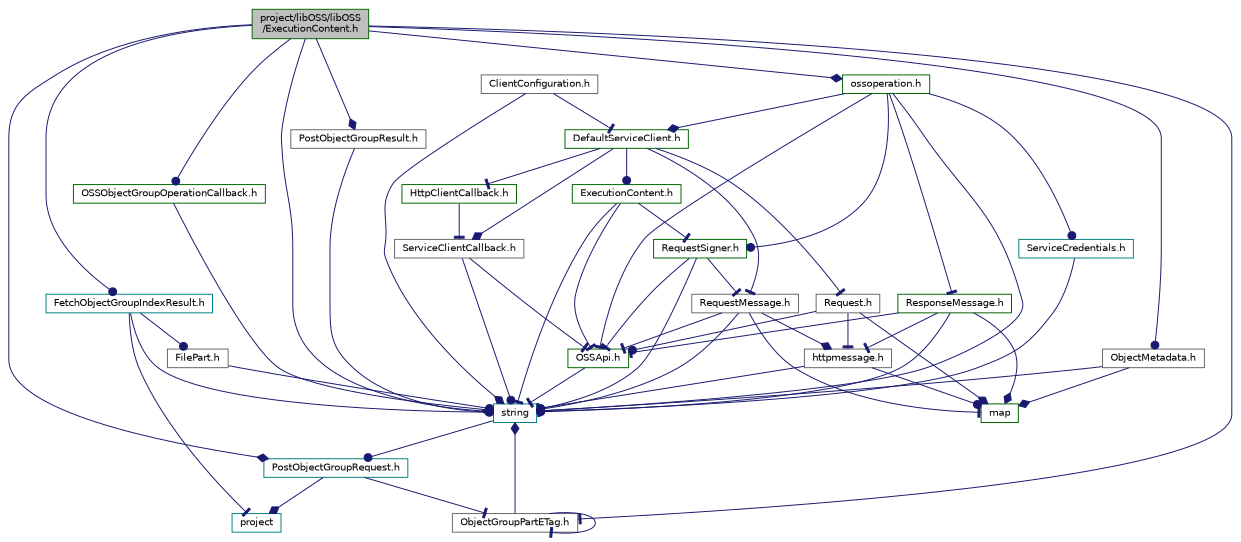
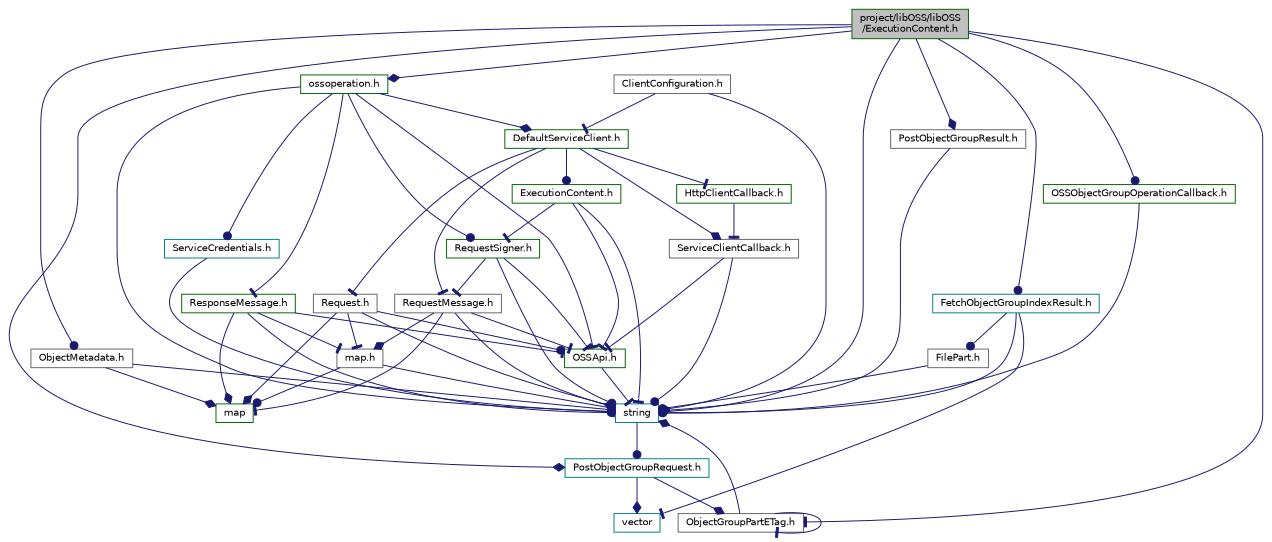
(848, 358) -> (360, 358)
none -> (480, 365)
(423, 495) -> (684, 493)
(257, 523) -> (637, 523)
